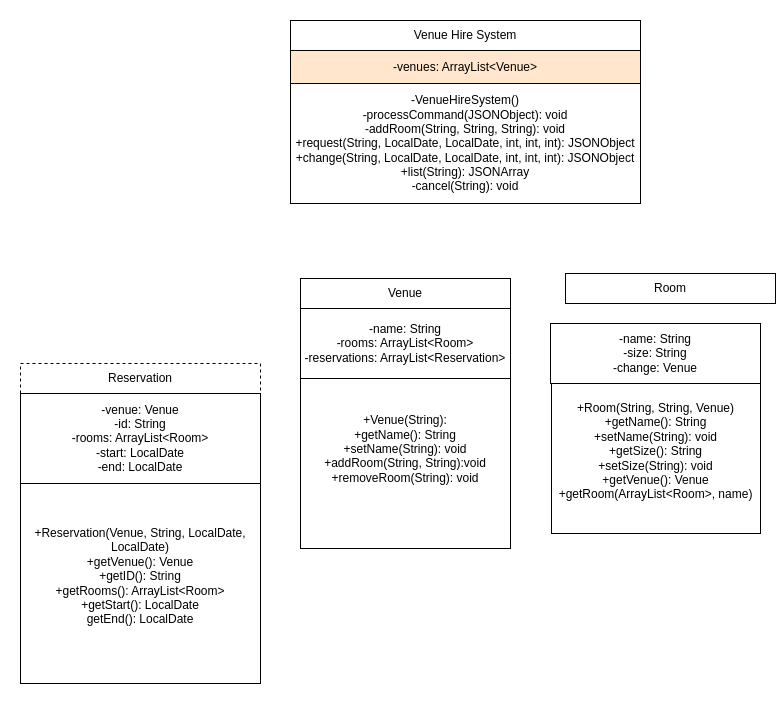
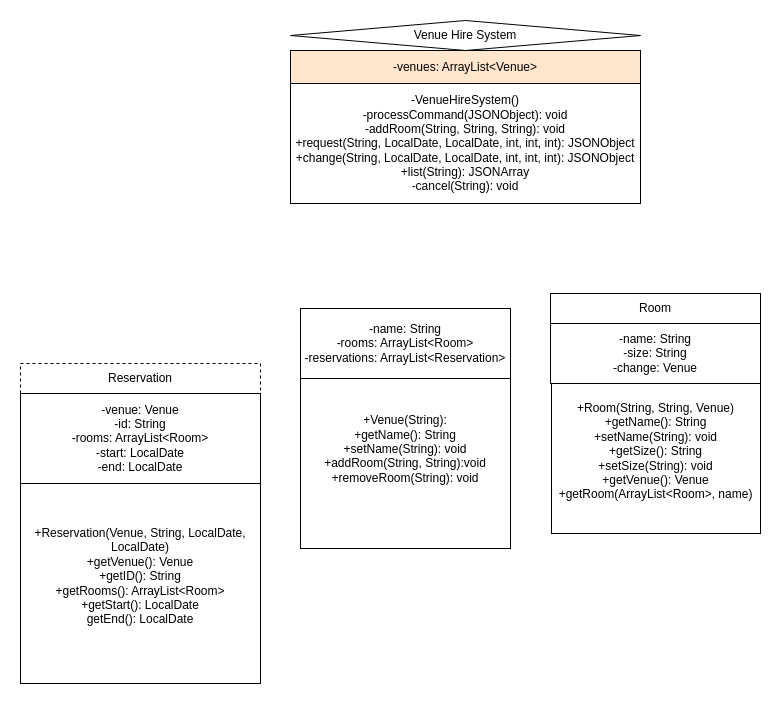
(466, 36) -> (466, 36)
(671, 289) -> (656, 309)
(406, 294) -> none
